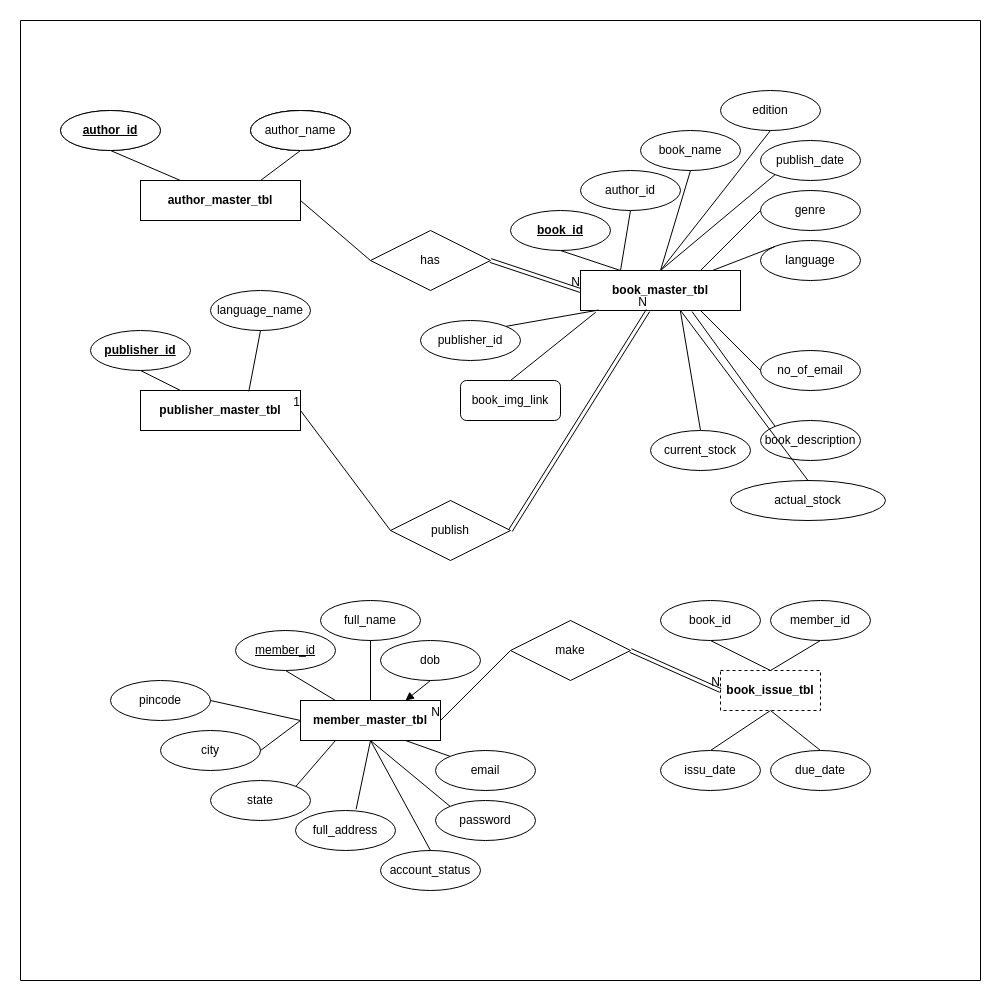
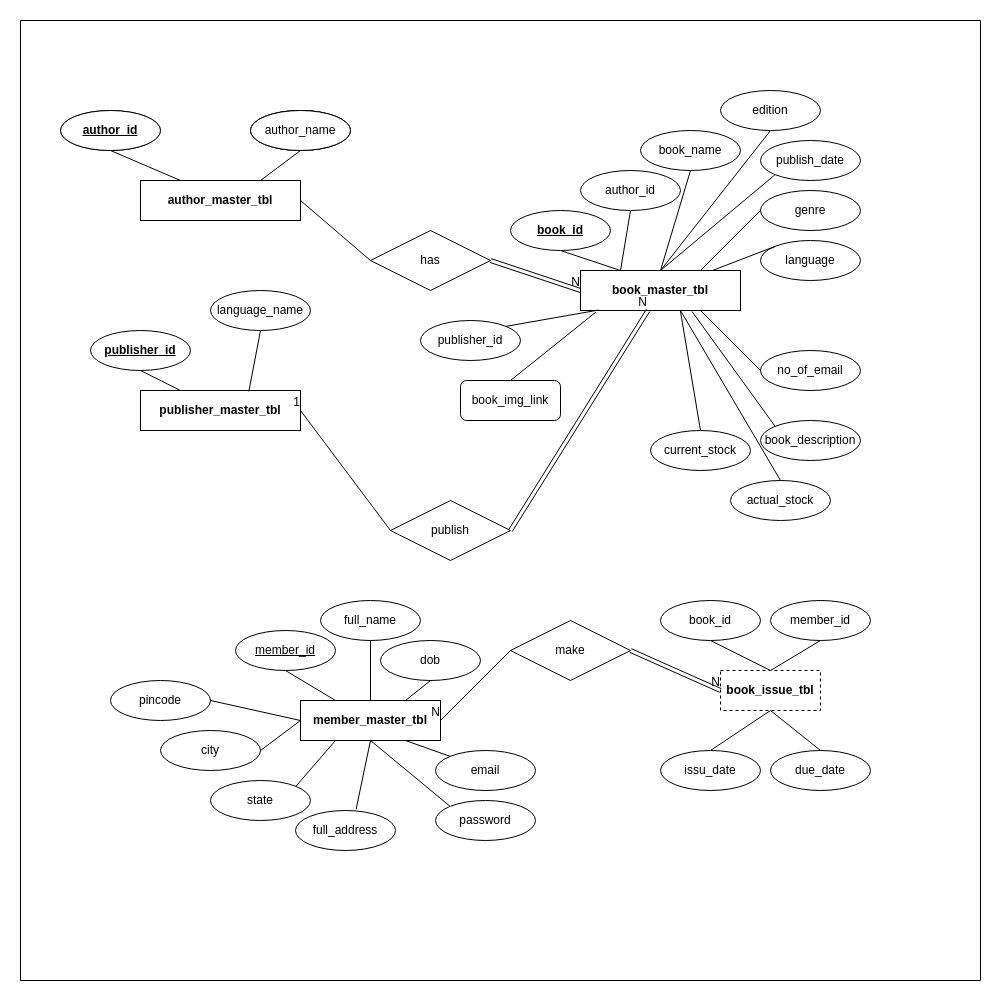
(808, 501) -> (781, 501)
(413, 695) -> (410, 697)
(401, 797) -> none
(431, 871) -> none
